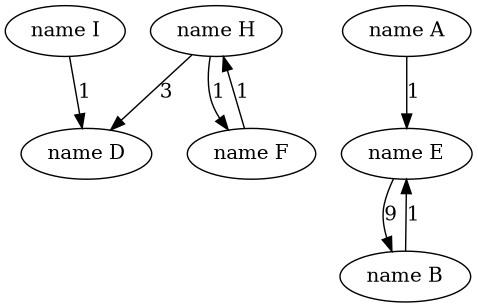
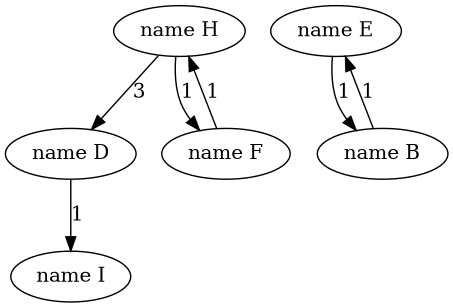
(407, 31) -> none
(75, 85) -> (71, 208)
(391, 215) -> (345, 92)
